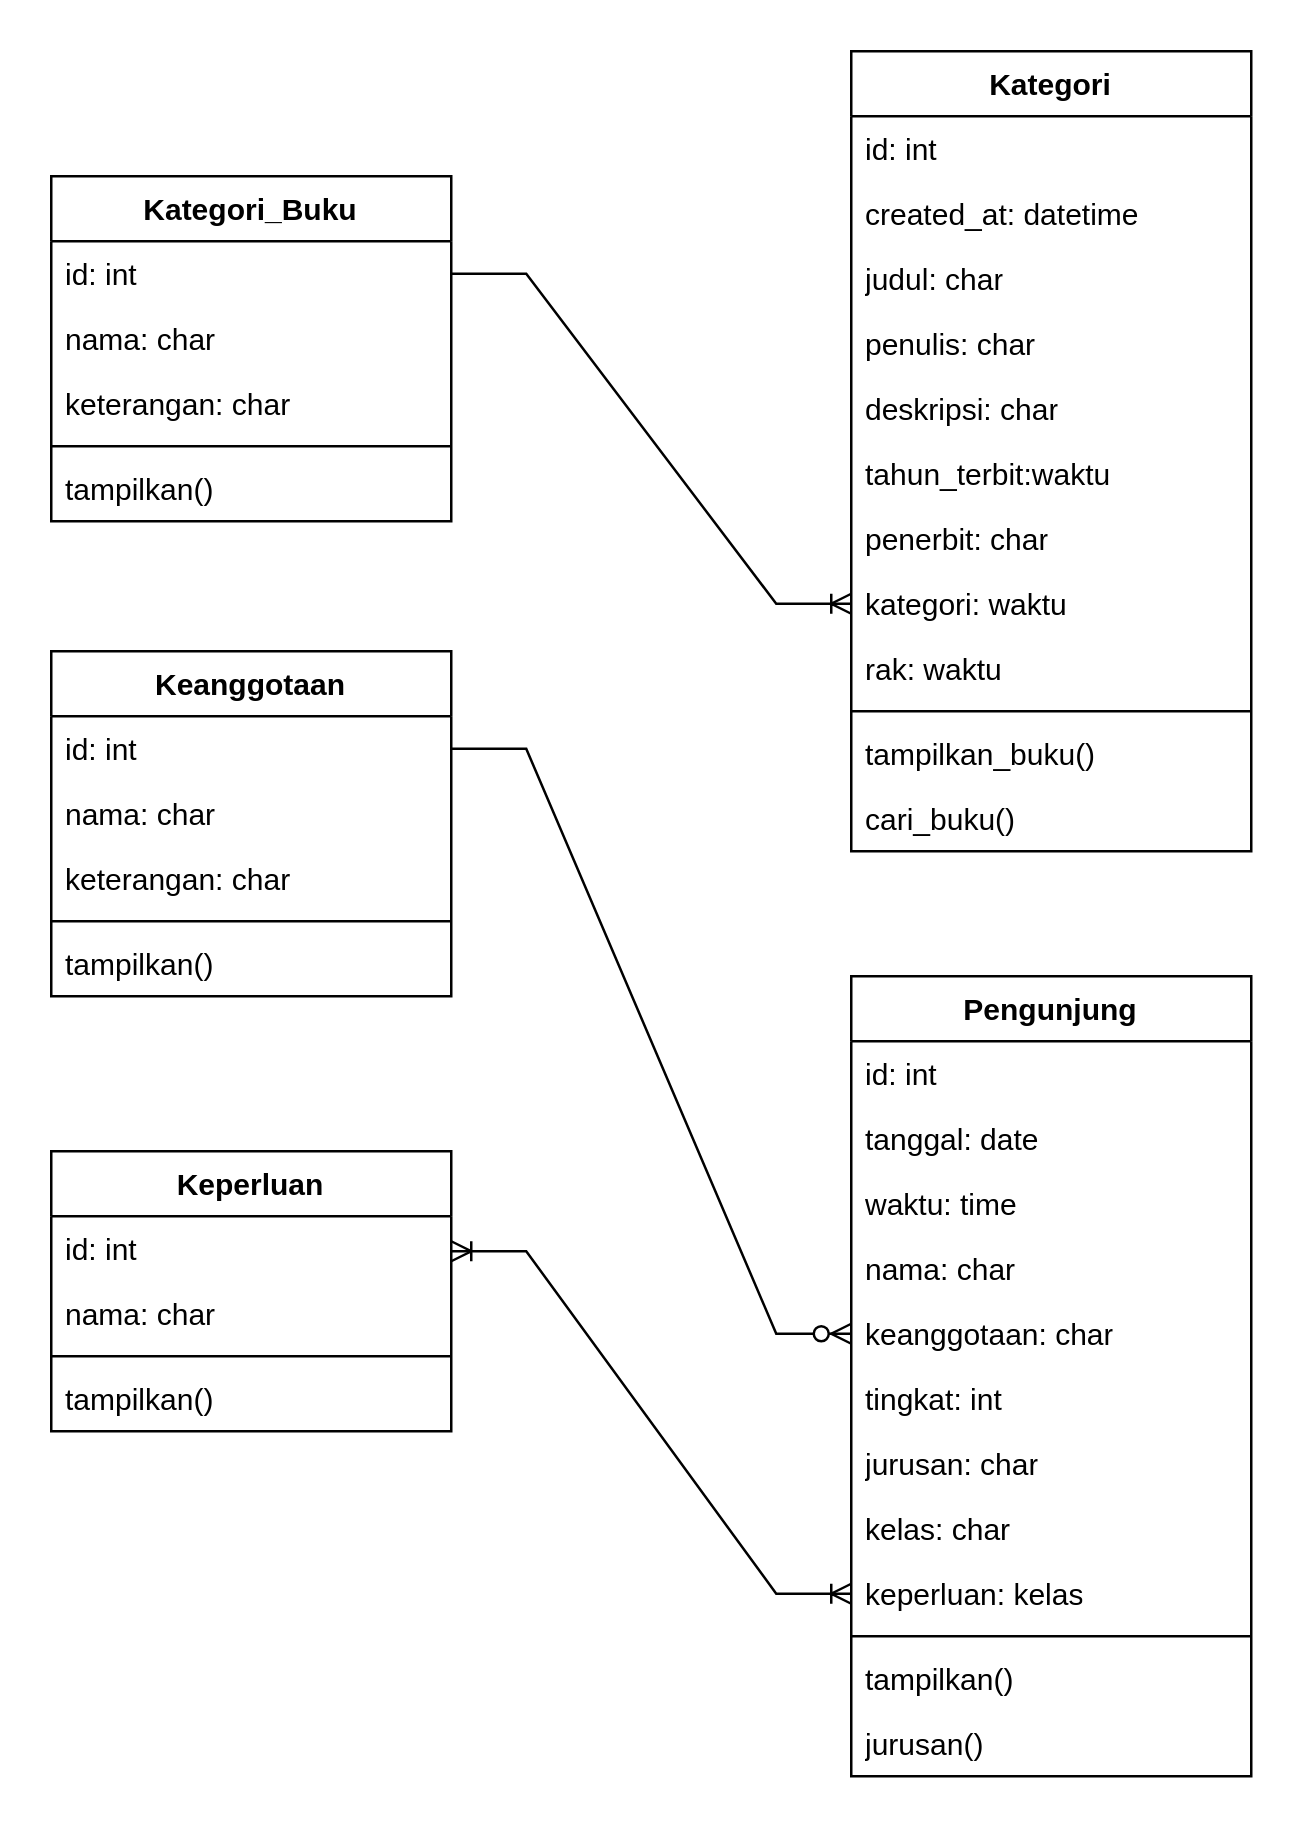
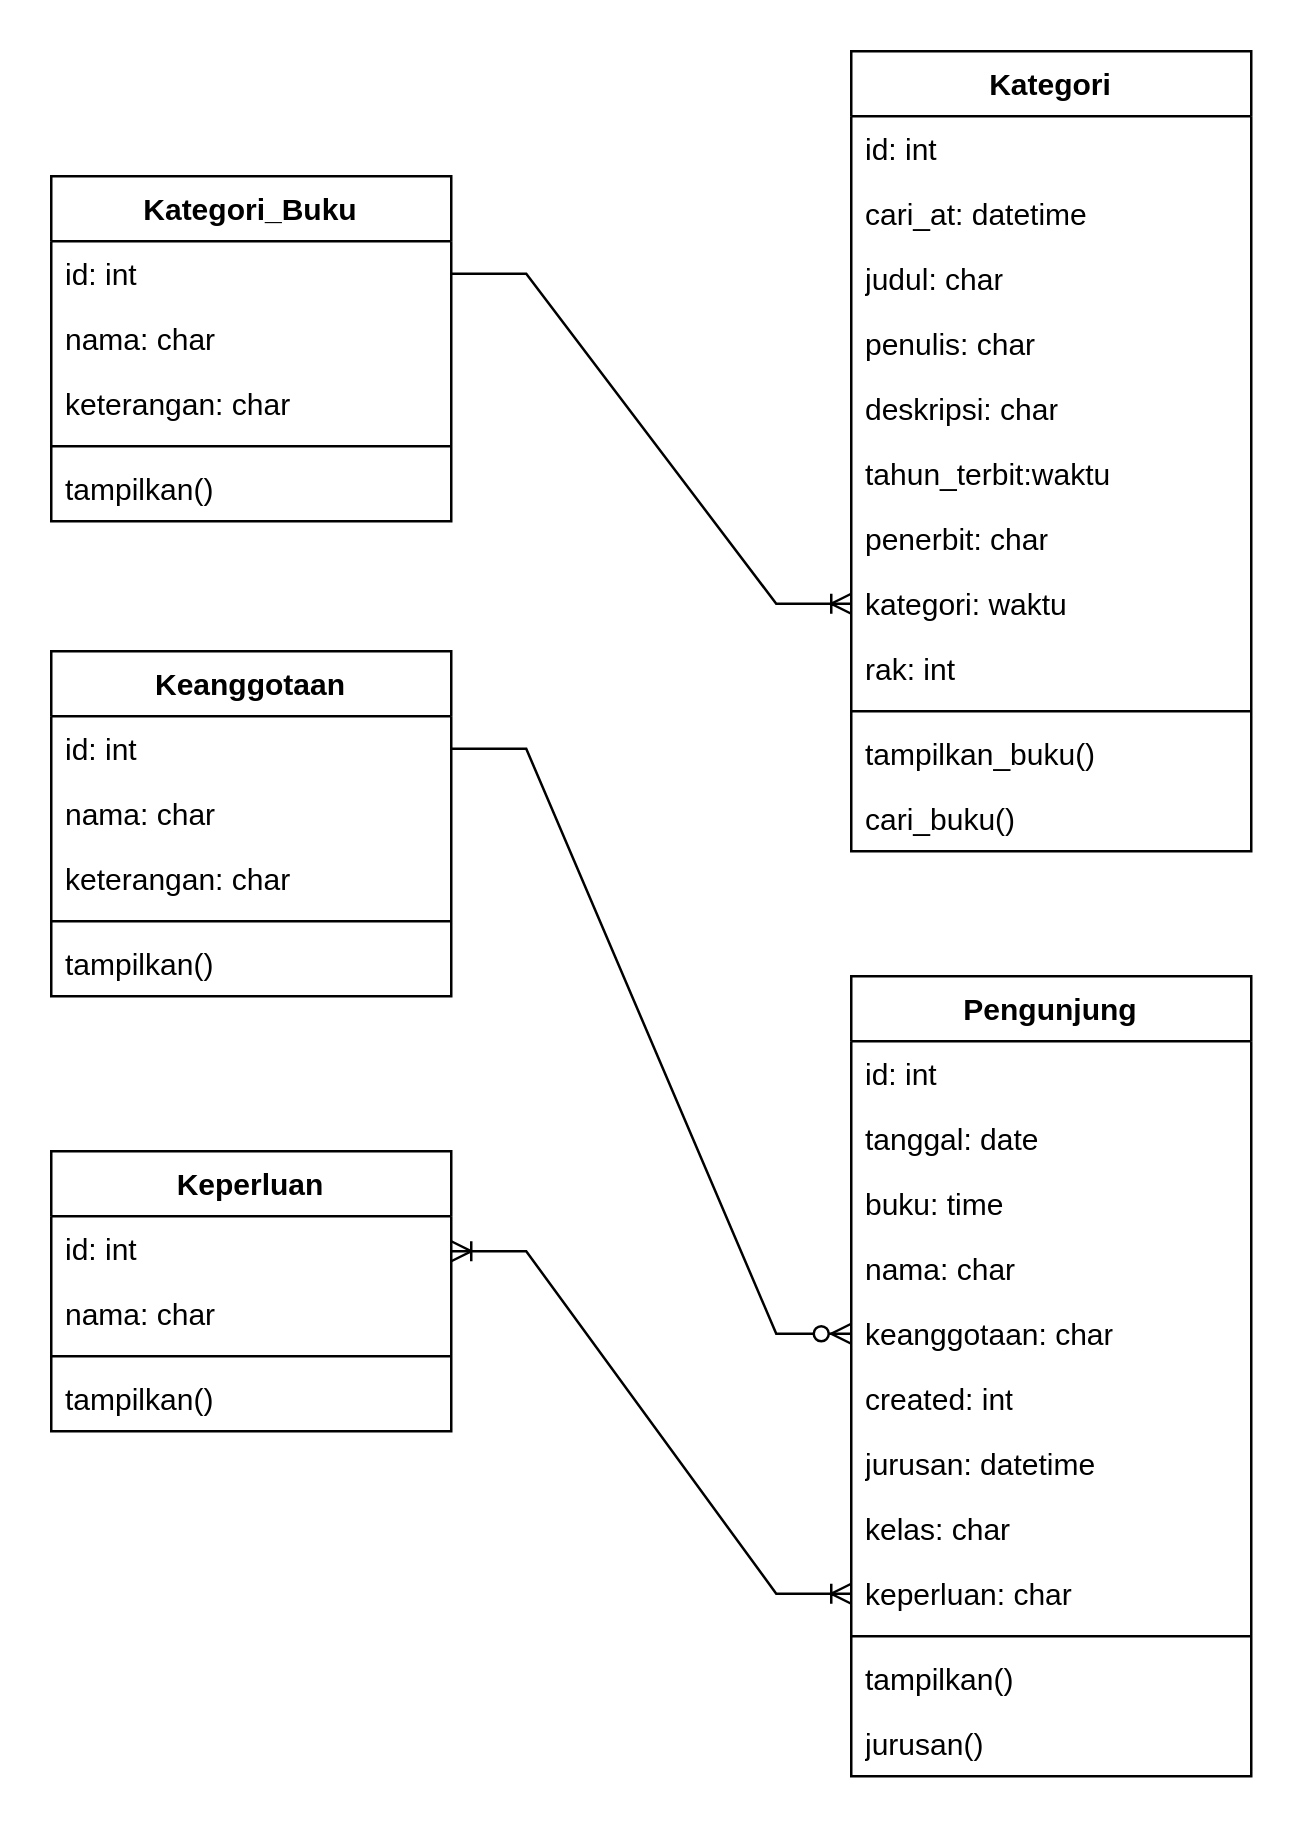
(1023, 217) -> (993, 217)
(942, 672) -> (922, 672)
(947, 1207) -> (939, 1207)
(951, 1402) -> (955, 1402)
(968, 1467) -> (997, 1467)
(985, 1597) -> (981, 1597)
